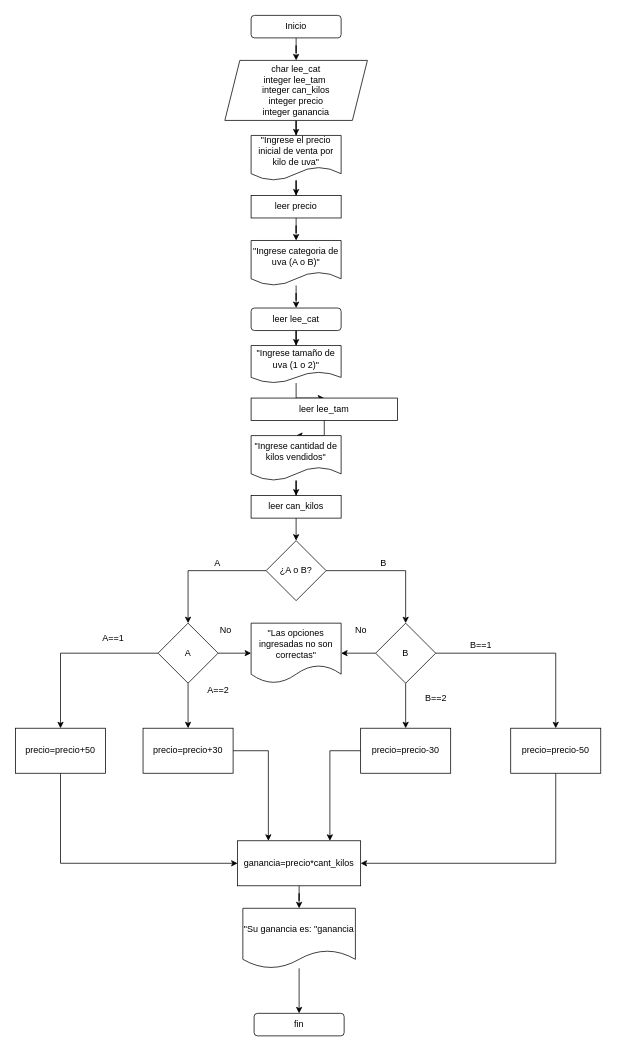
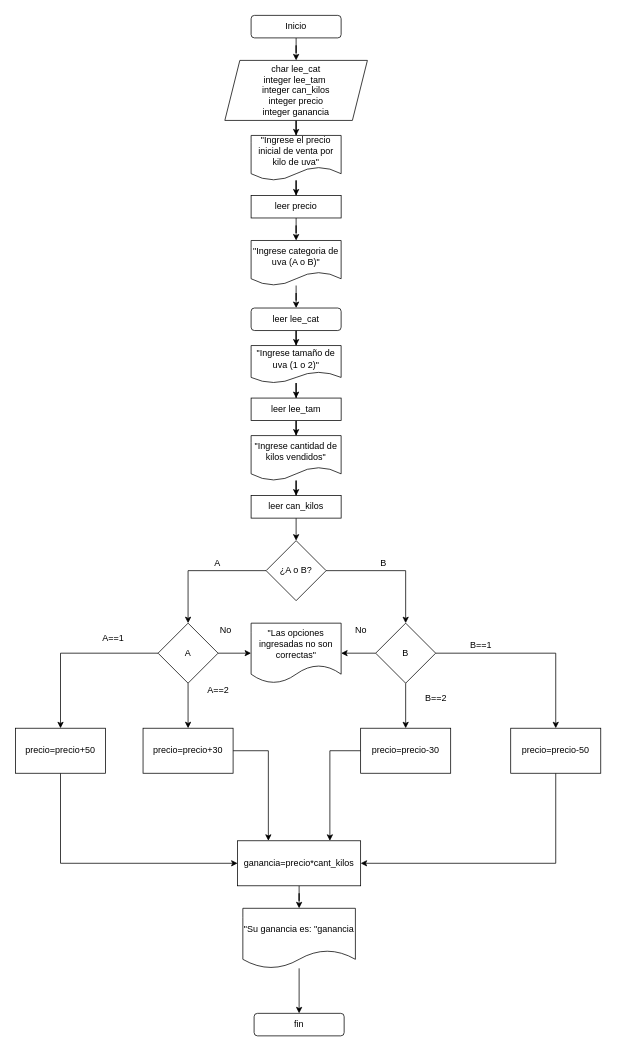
(324, 409) -> (296, 409)
